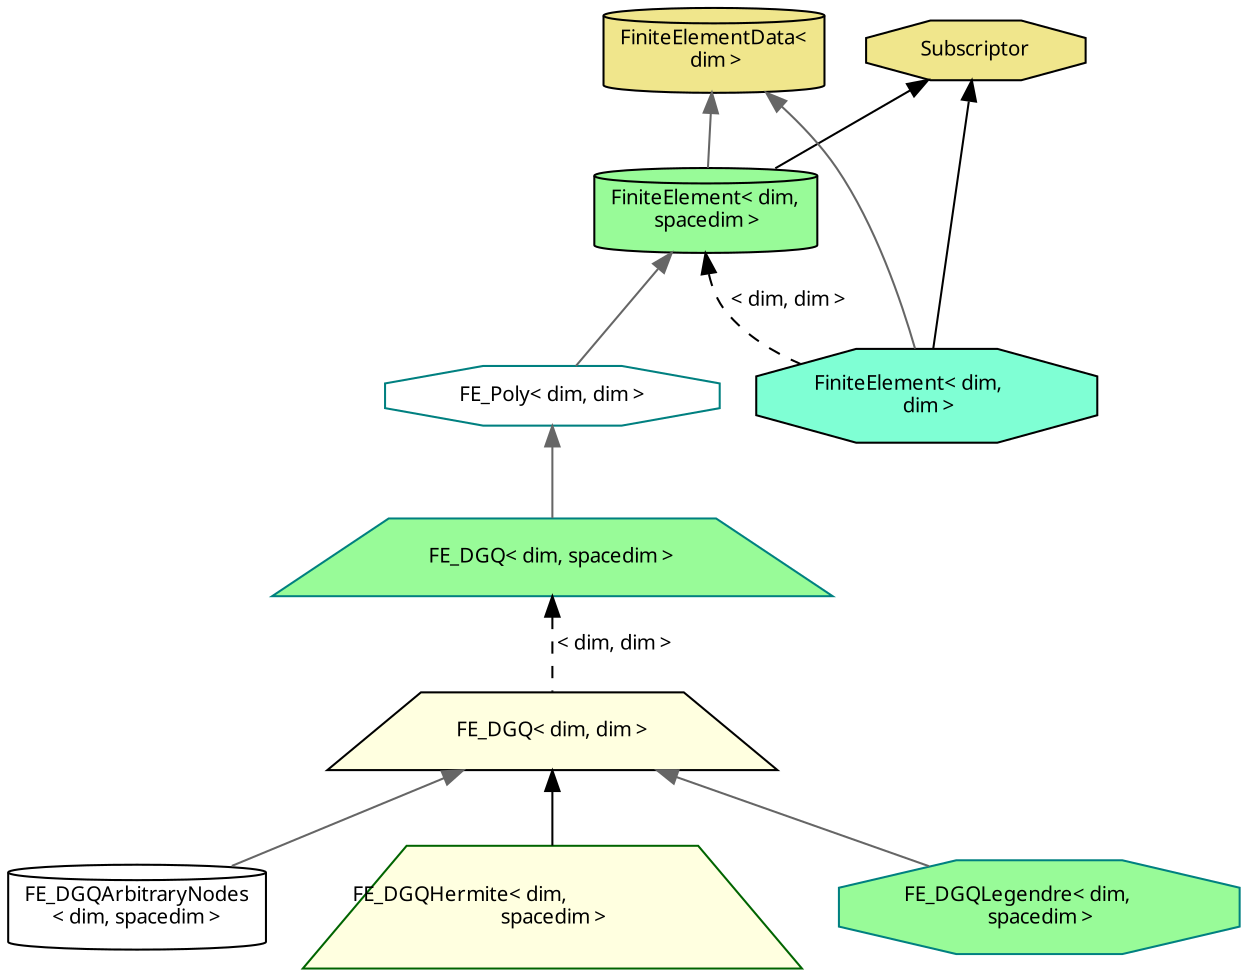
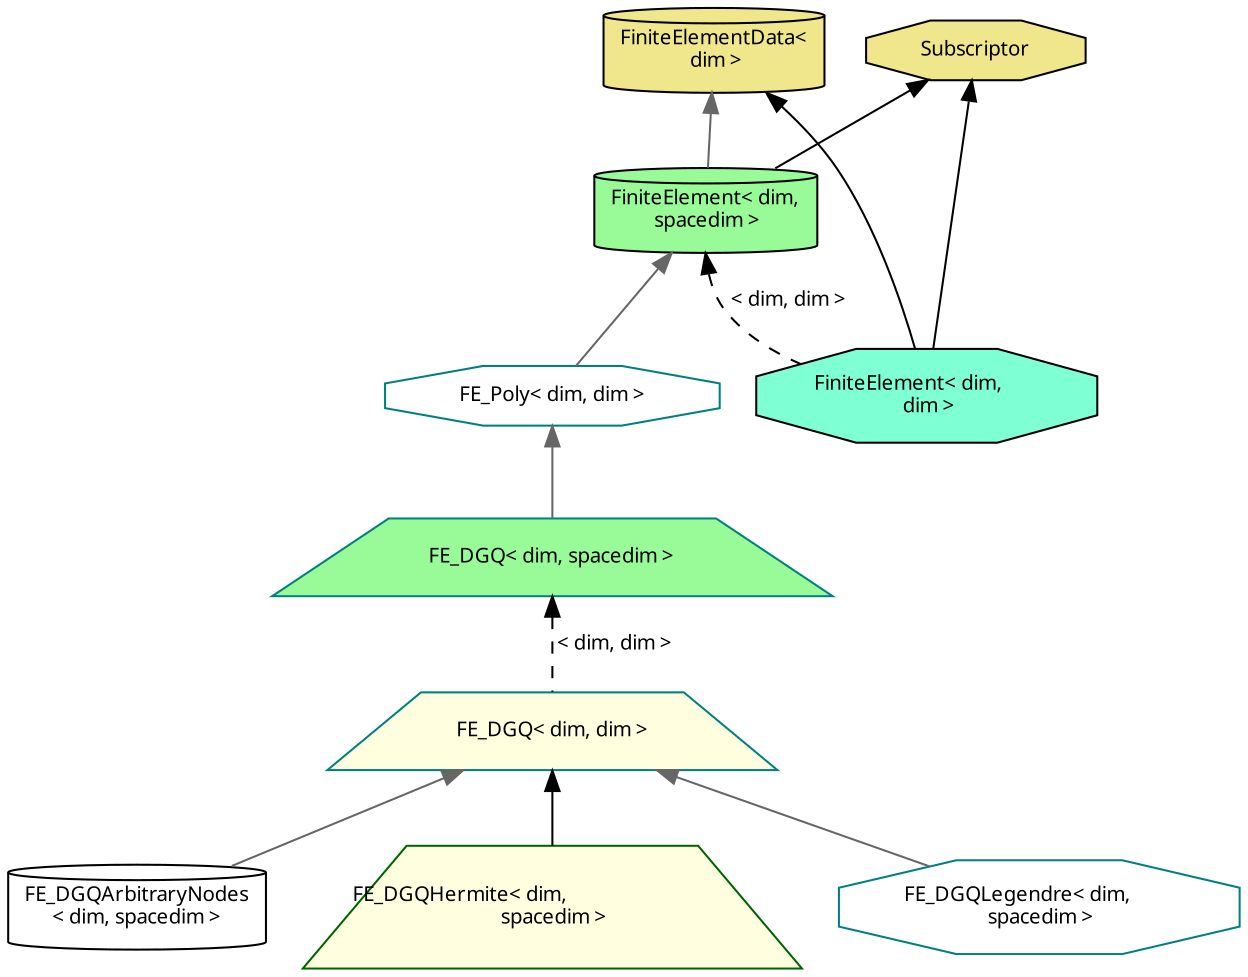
(865, 218) -> (865, 218)
(552, 731) -> (552, 731)
(1039, 907) -> (1039, 907)
